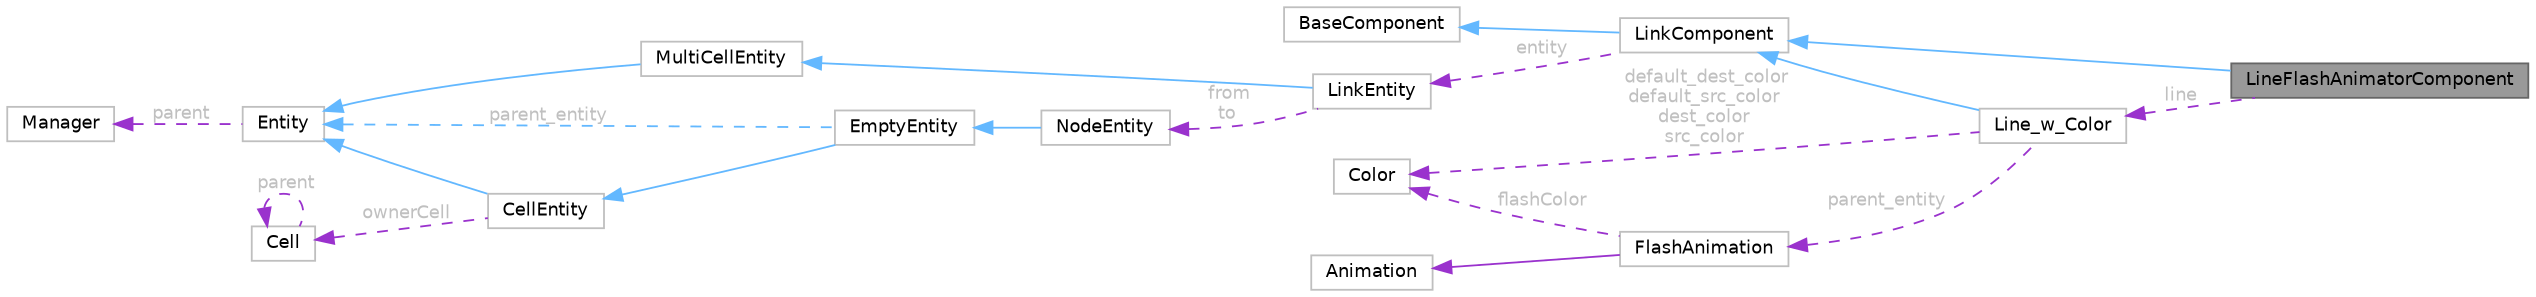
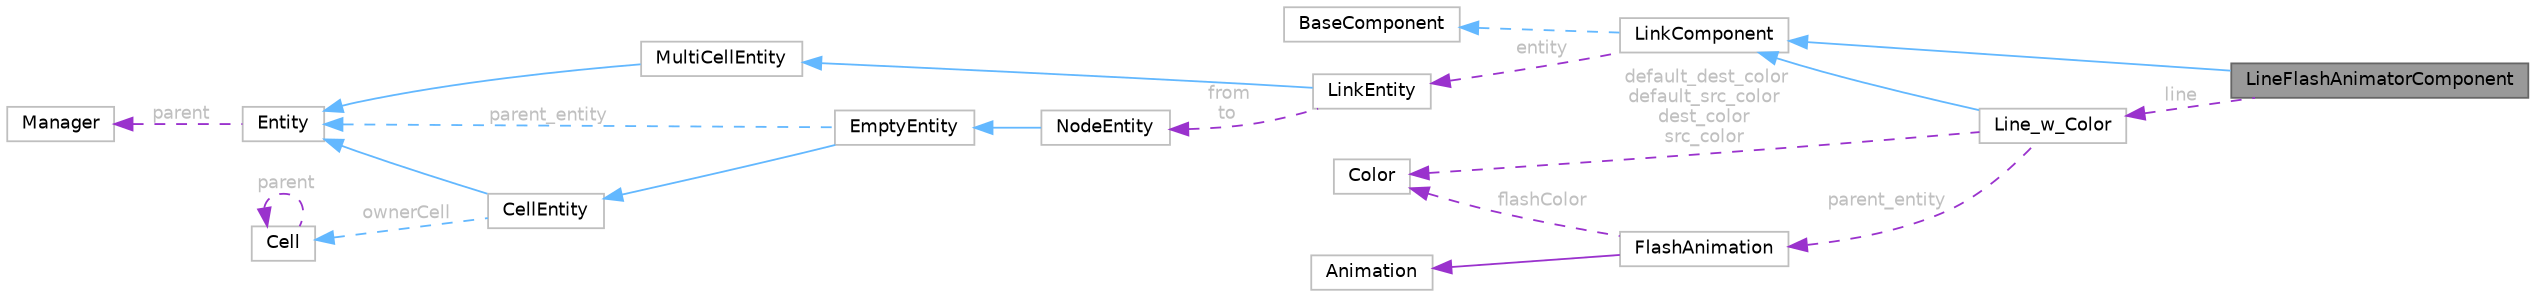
(1549, 30) -> (1549, 30)
(411, 228) -> (411, 228)
